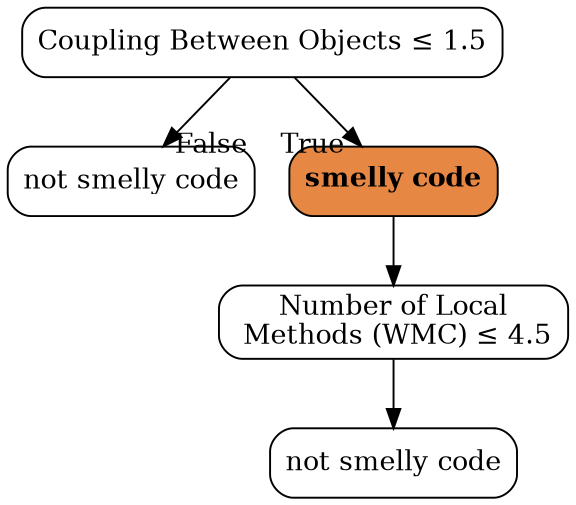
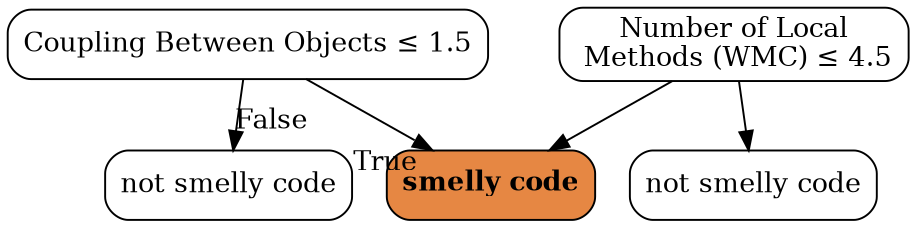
(394, 241) -> (619, 111)
